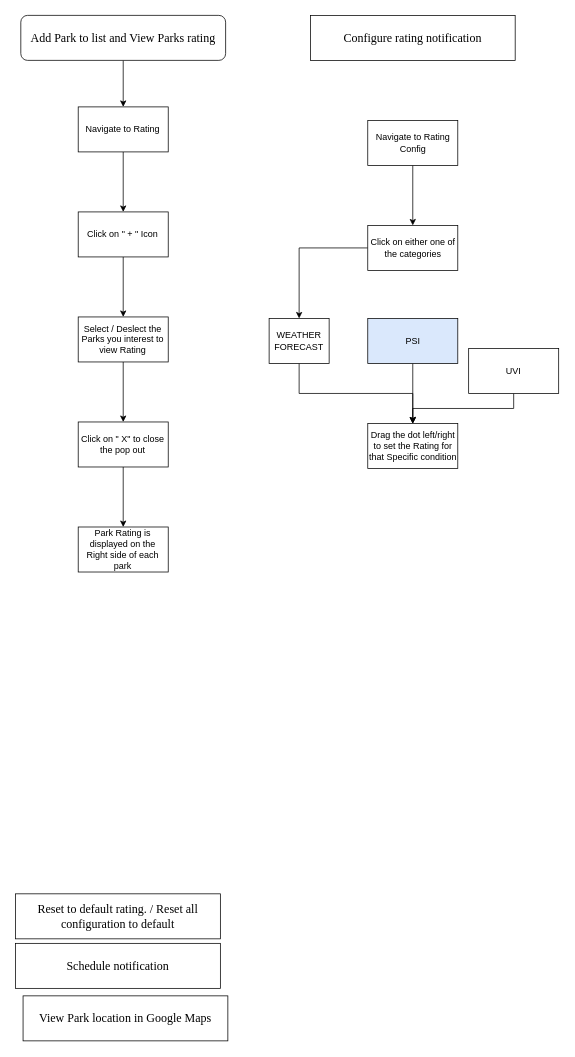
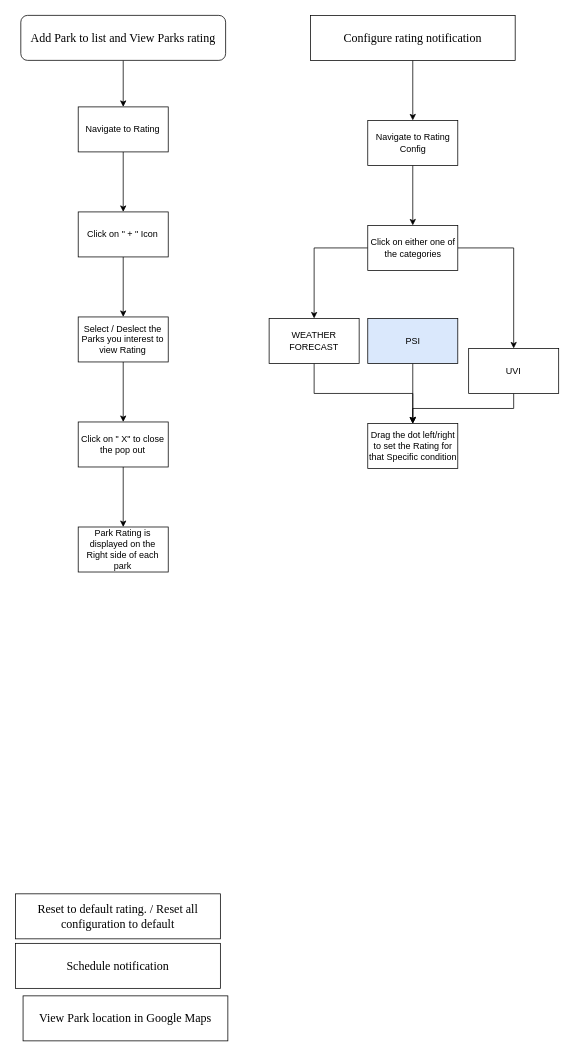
none -> (413, 87)
none -> (513, 294)
(299, 341) -> (314, 341)
